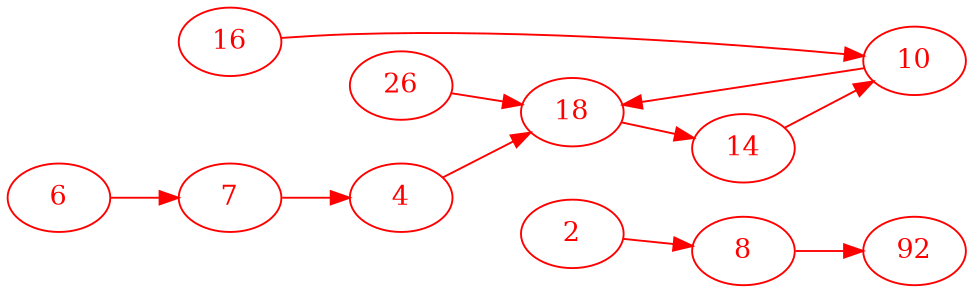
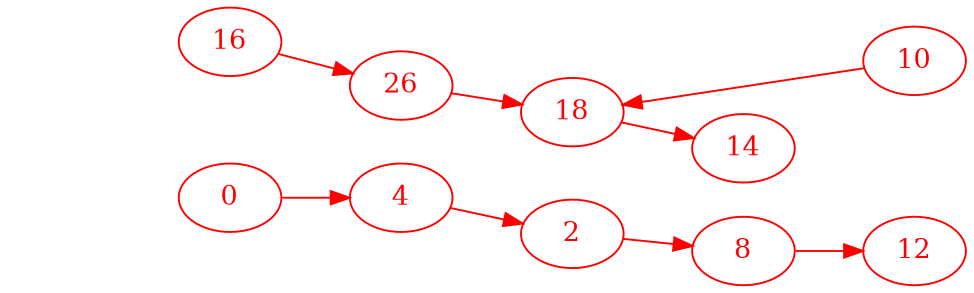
(563, 36) -> (306, 61)
(821, 109) -> none
(478, 159) -> (477, 214)
(59, 198) -> none
(230, 198) -> (230, 198)
(915, 251) -> (915, 251)
